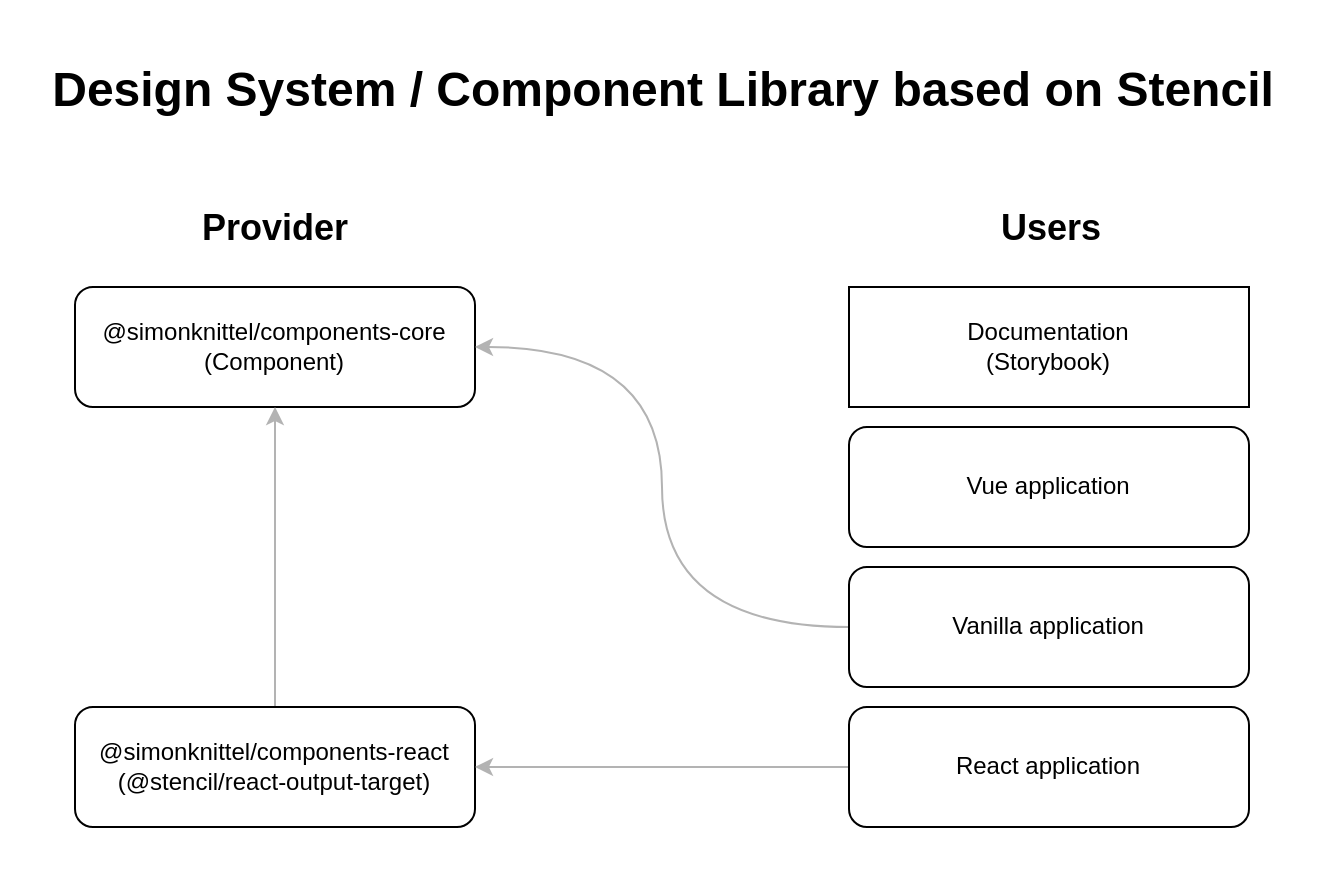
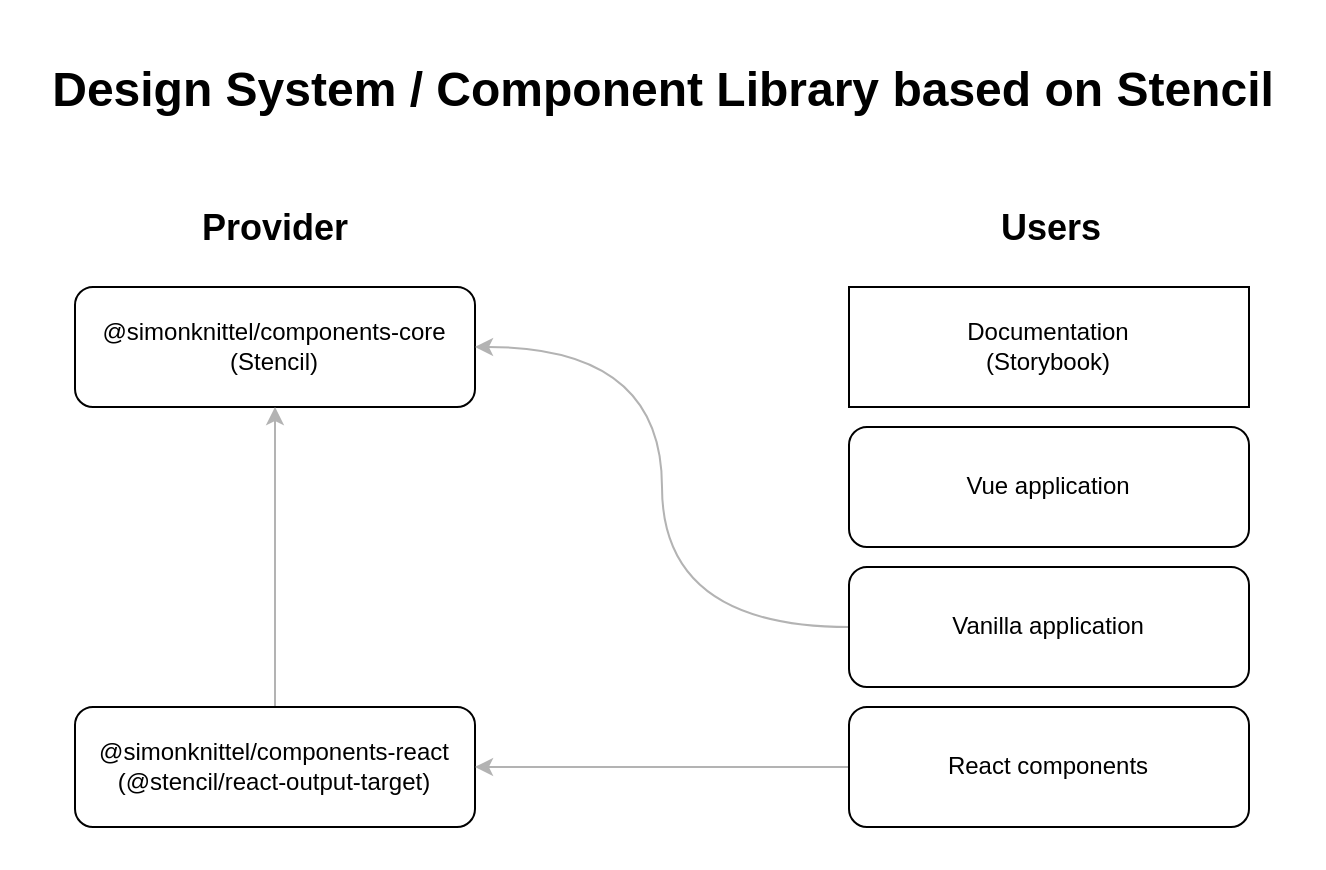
(275, 347) -> (275, 347)
(1049, 767) -> (1049, 767)
